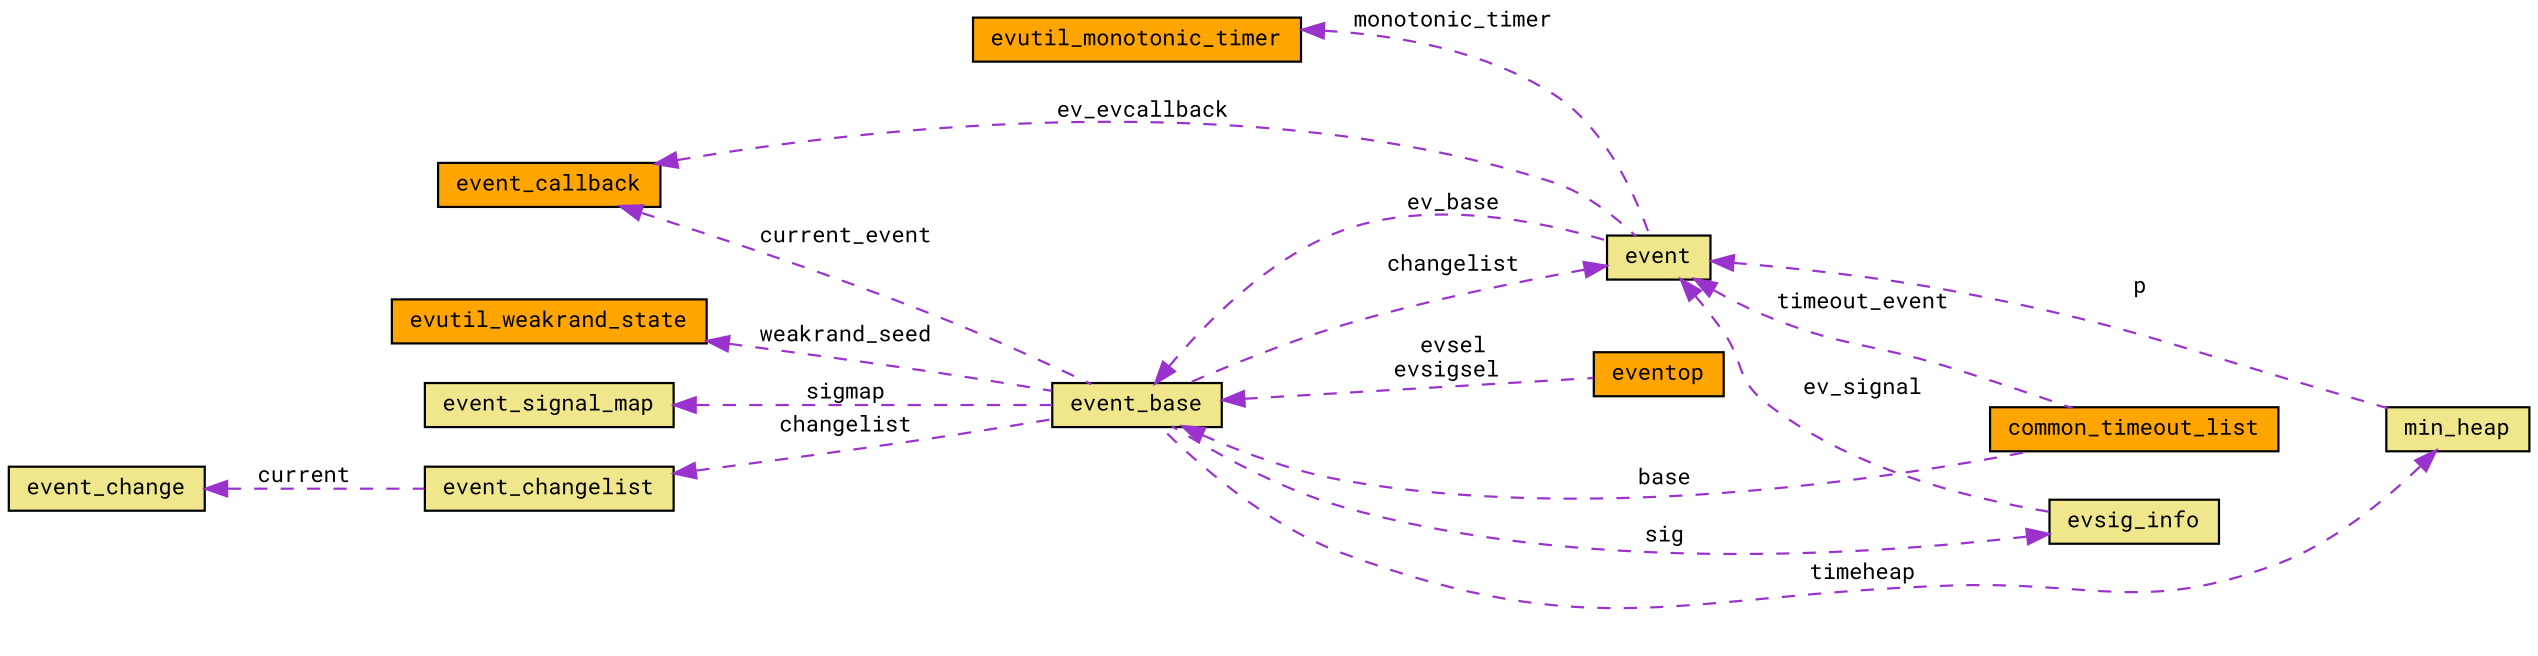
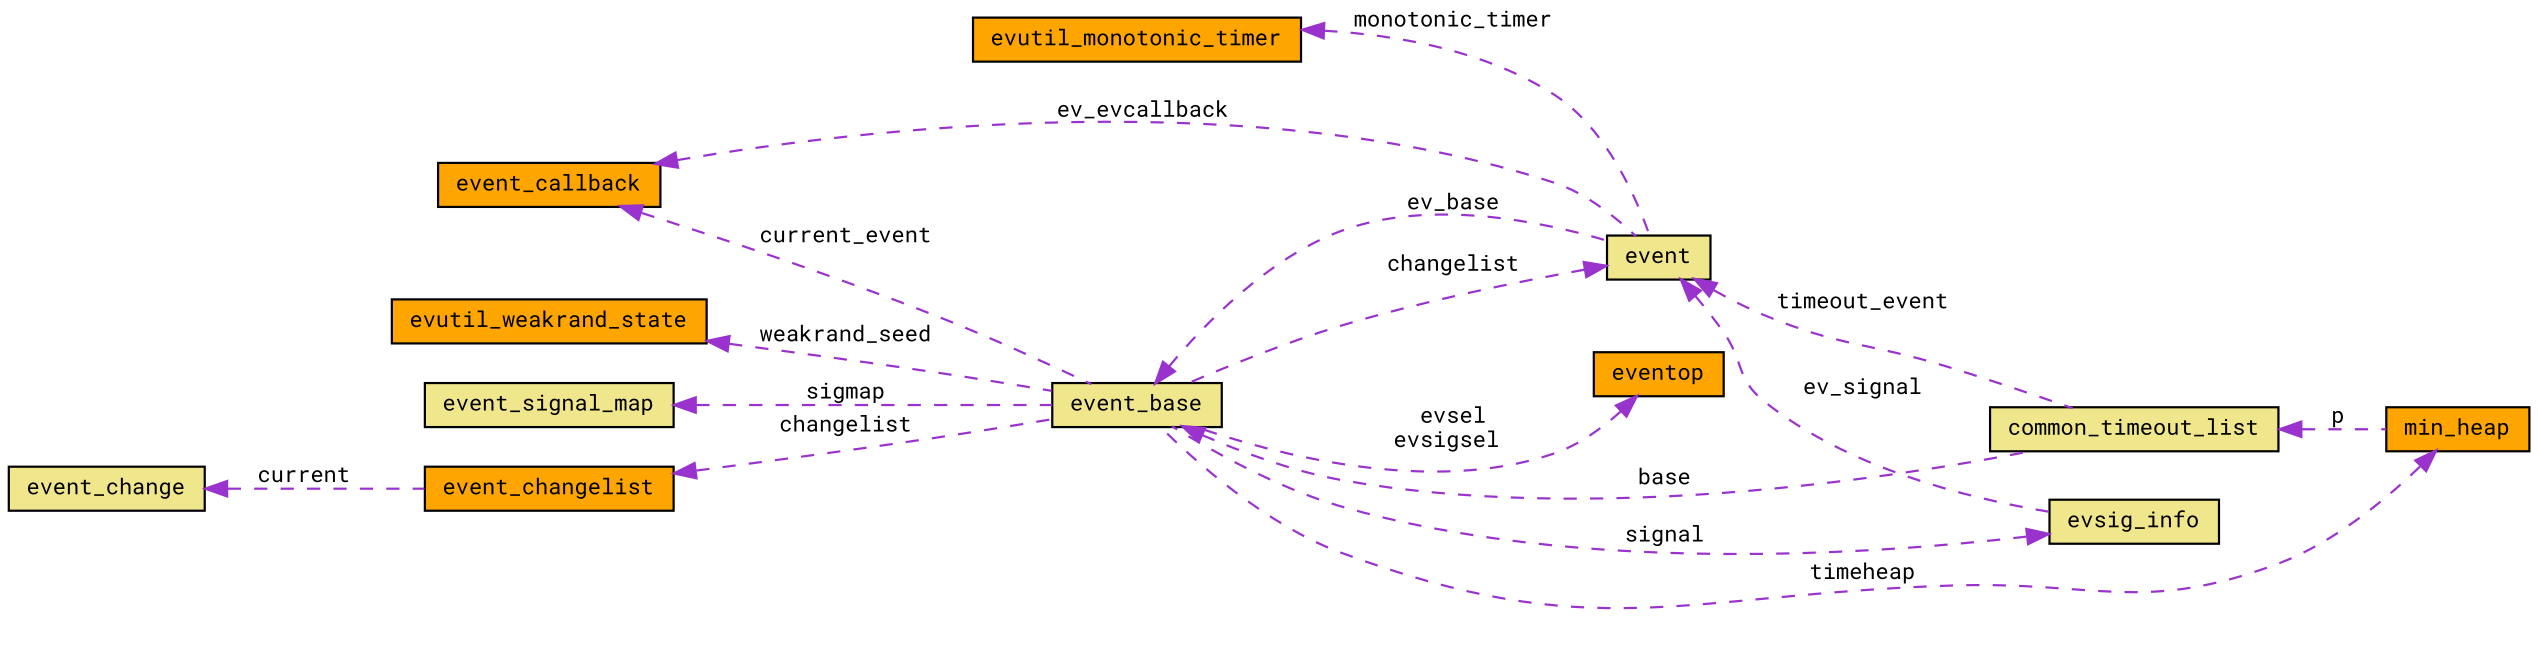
(2065, 315) -> (2344, 429)
(1419, 388) -> (1412, 471)
(2134, 429) -> (2134, 429)
(2458, 429) -> (2458, 429)
(549, 489) -> (549, 489)
(1659, 536) -> (1659, 536)
